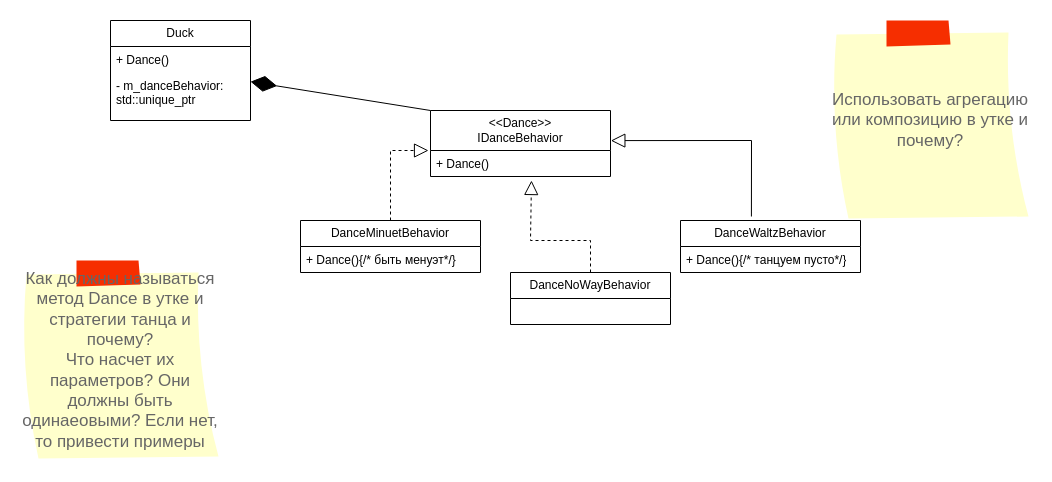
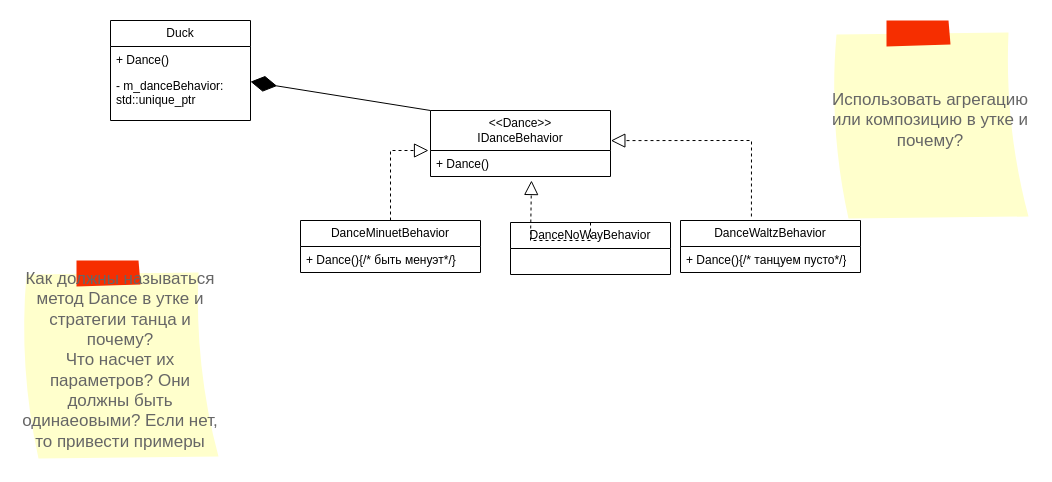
(727, 141) -> (727, 141)
(591, 299) -> (591, 249)
